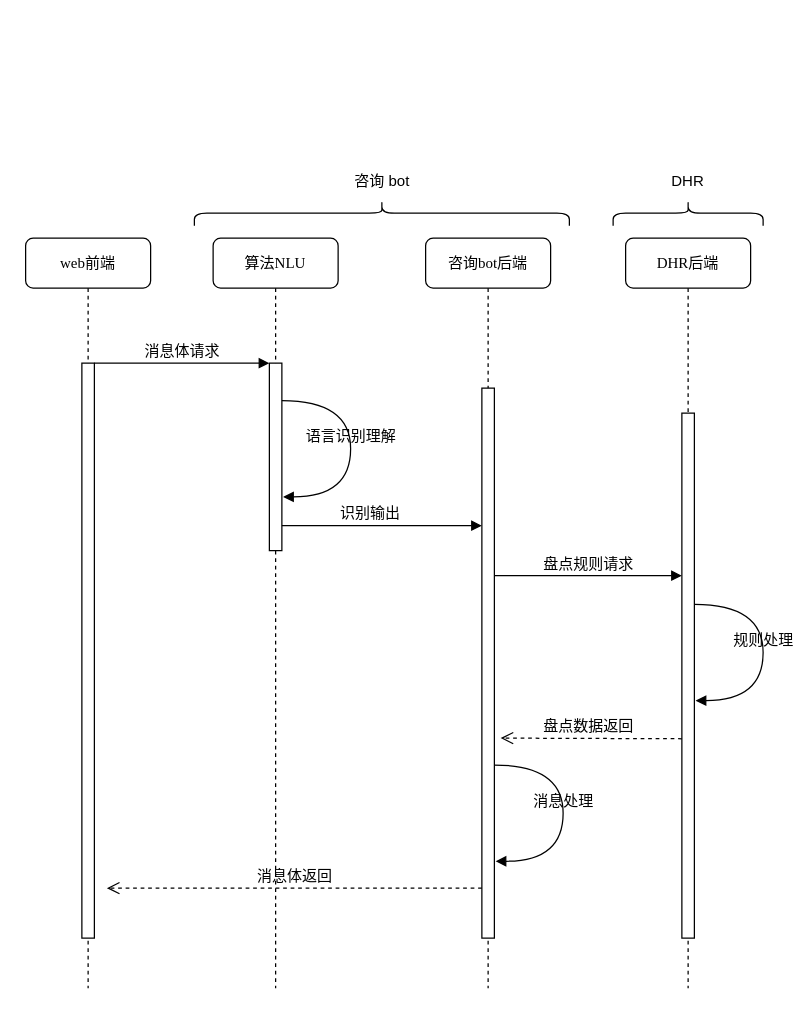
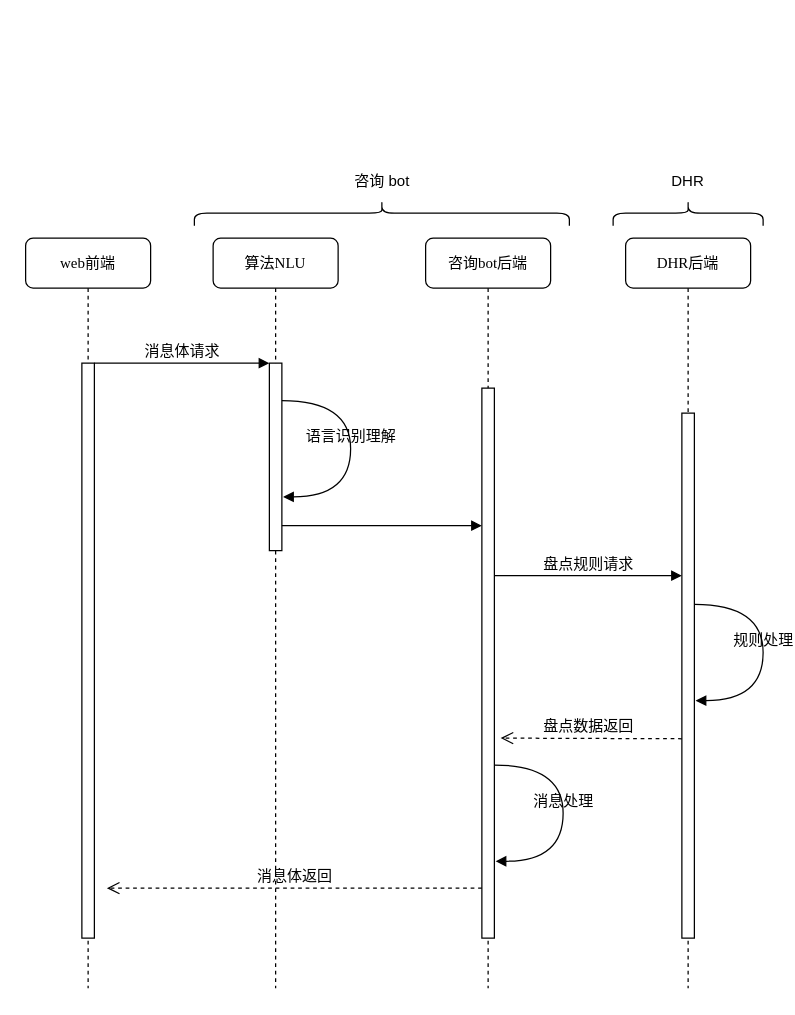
(376, 513) -> none
